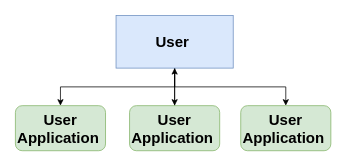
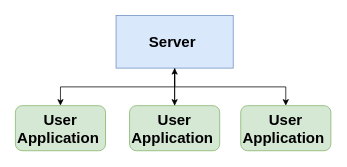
(174, 42) -> (174, 42)
